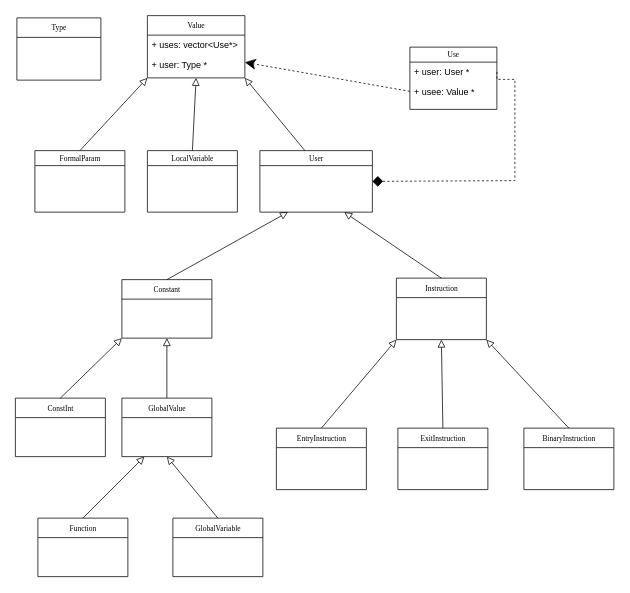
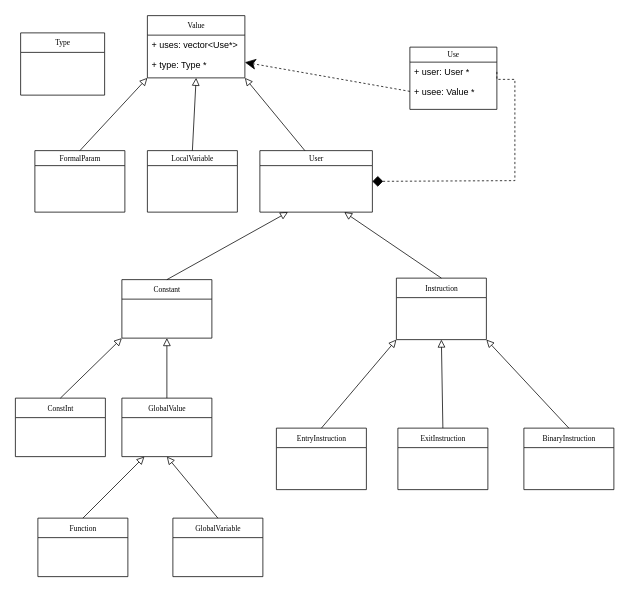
(59, 49) -> (63, 64)
(182, 65) -> (182, 65)
